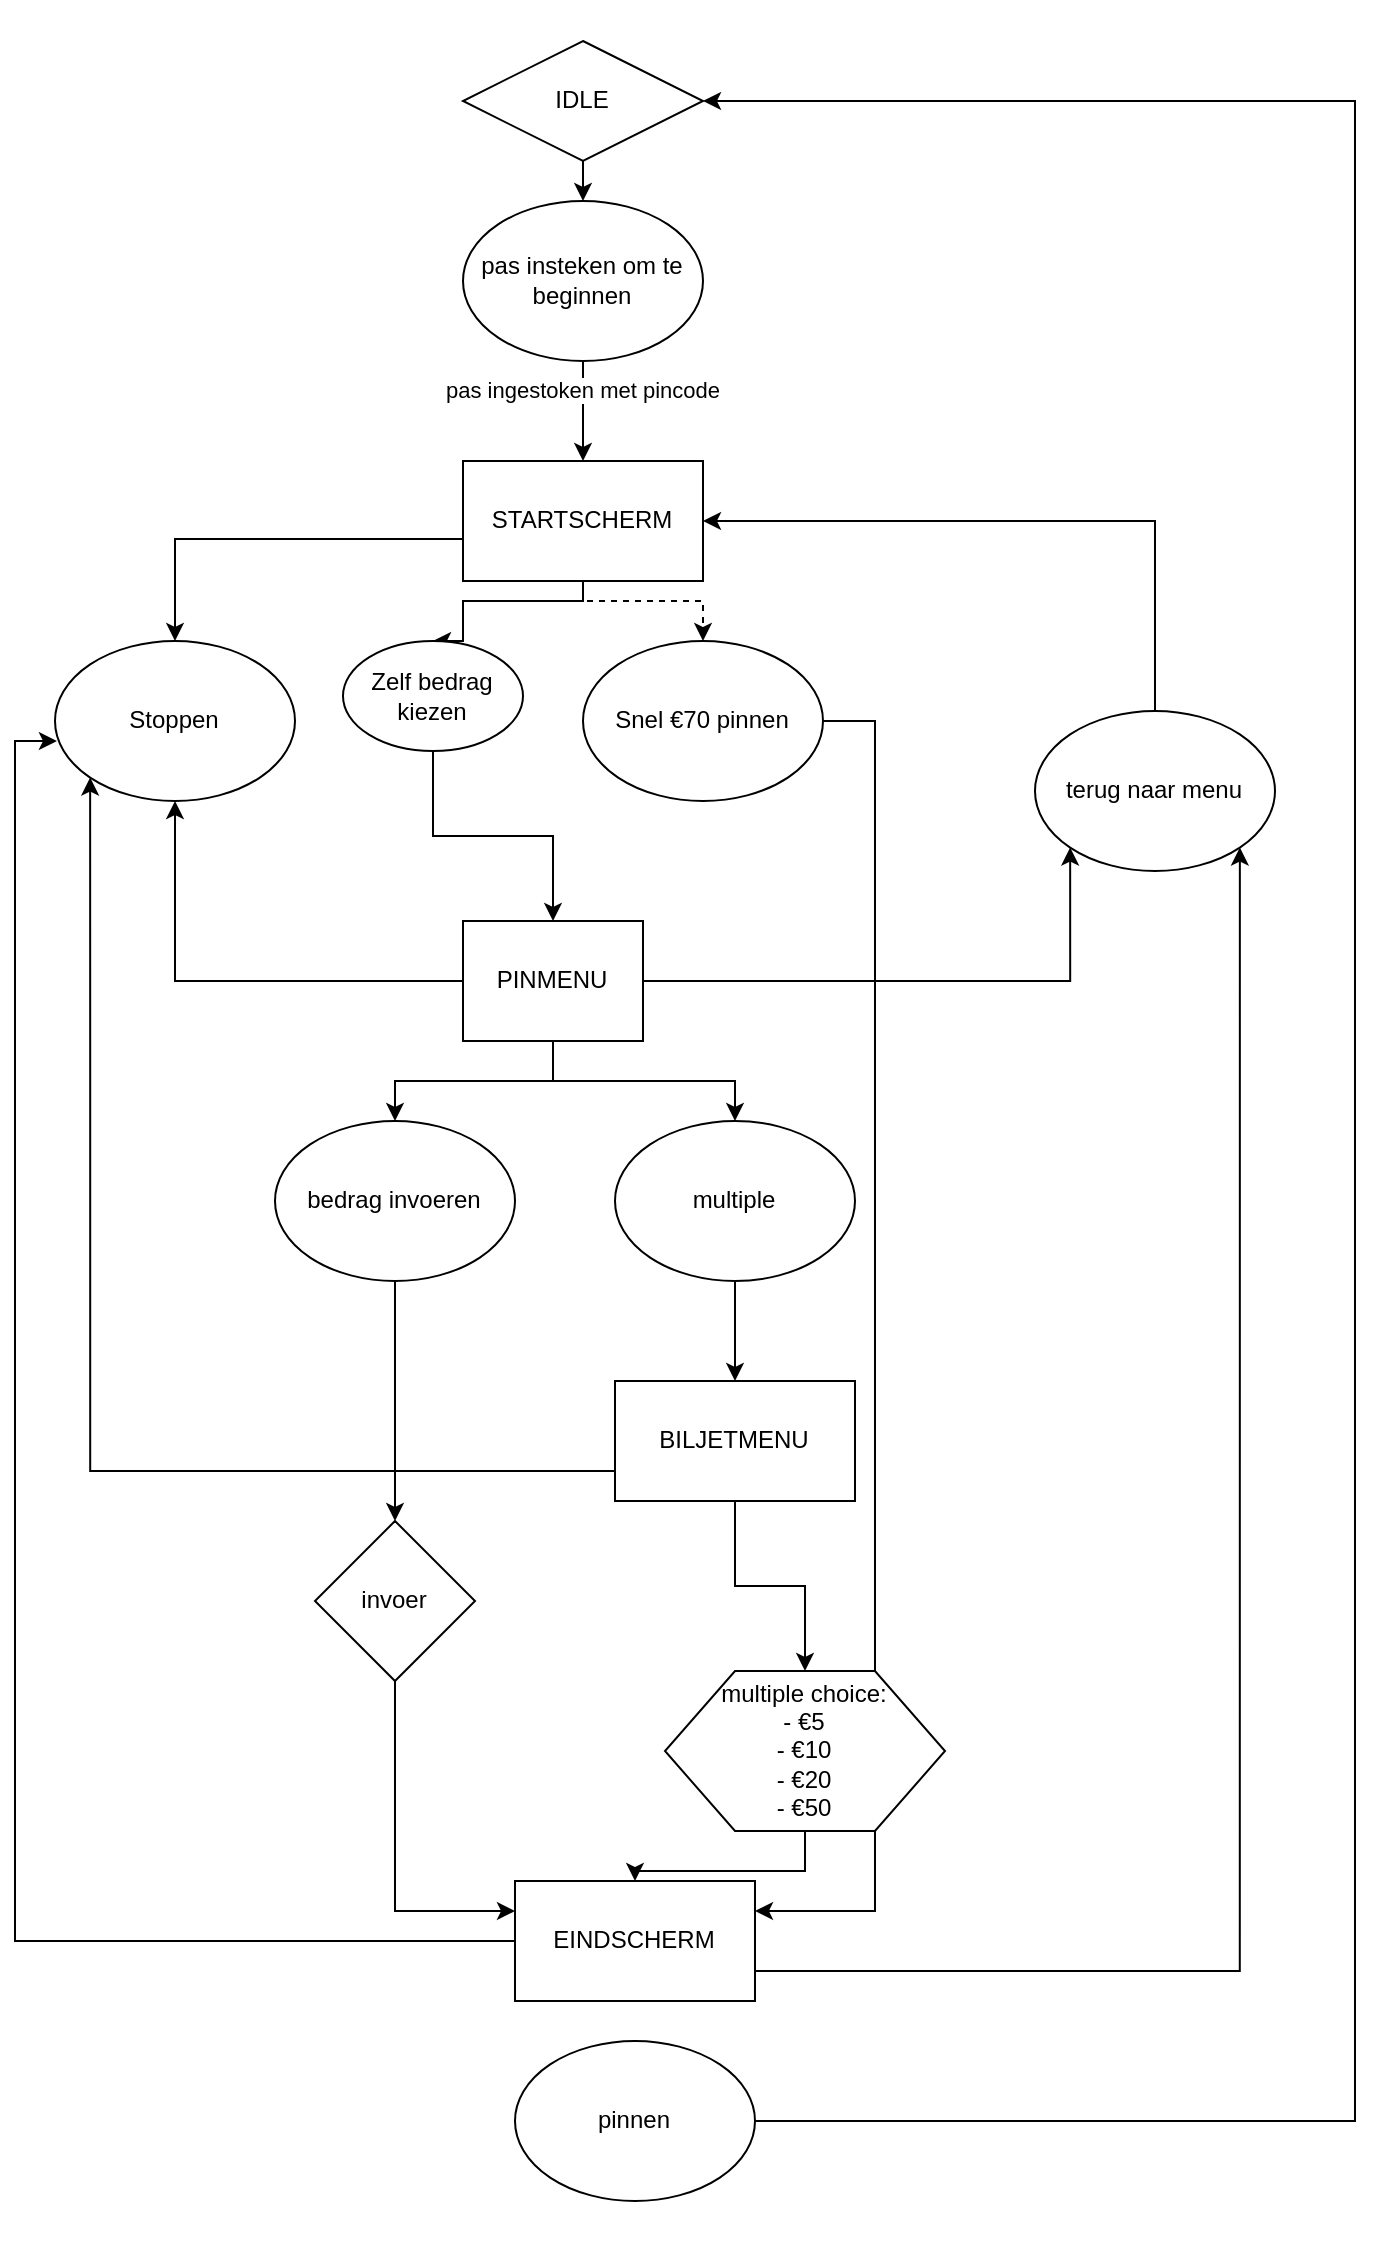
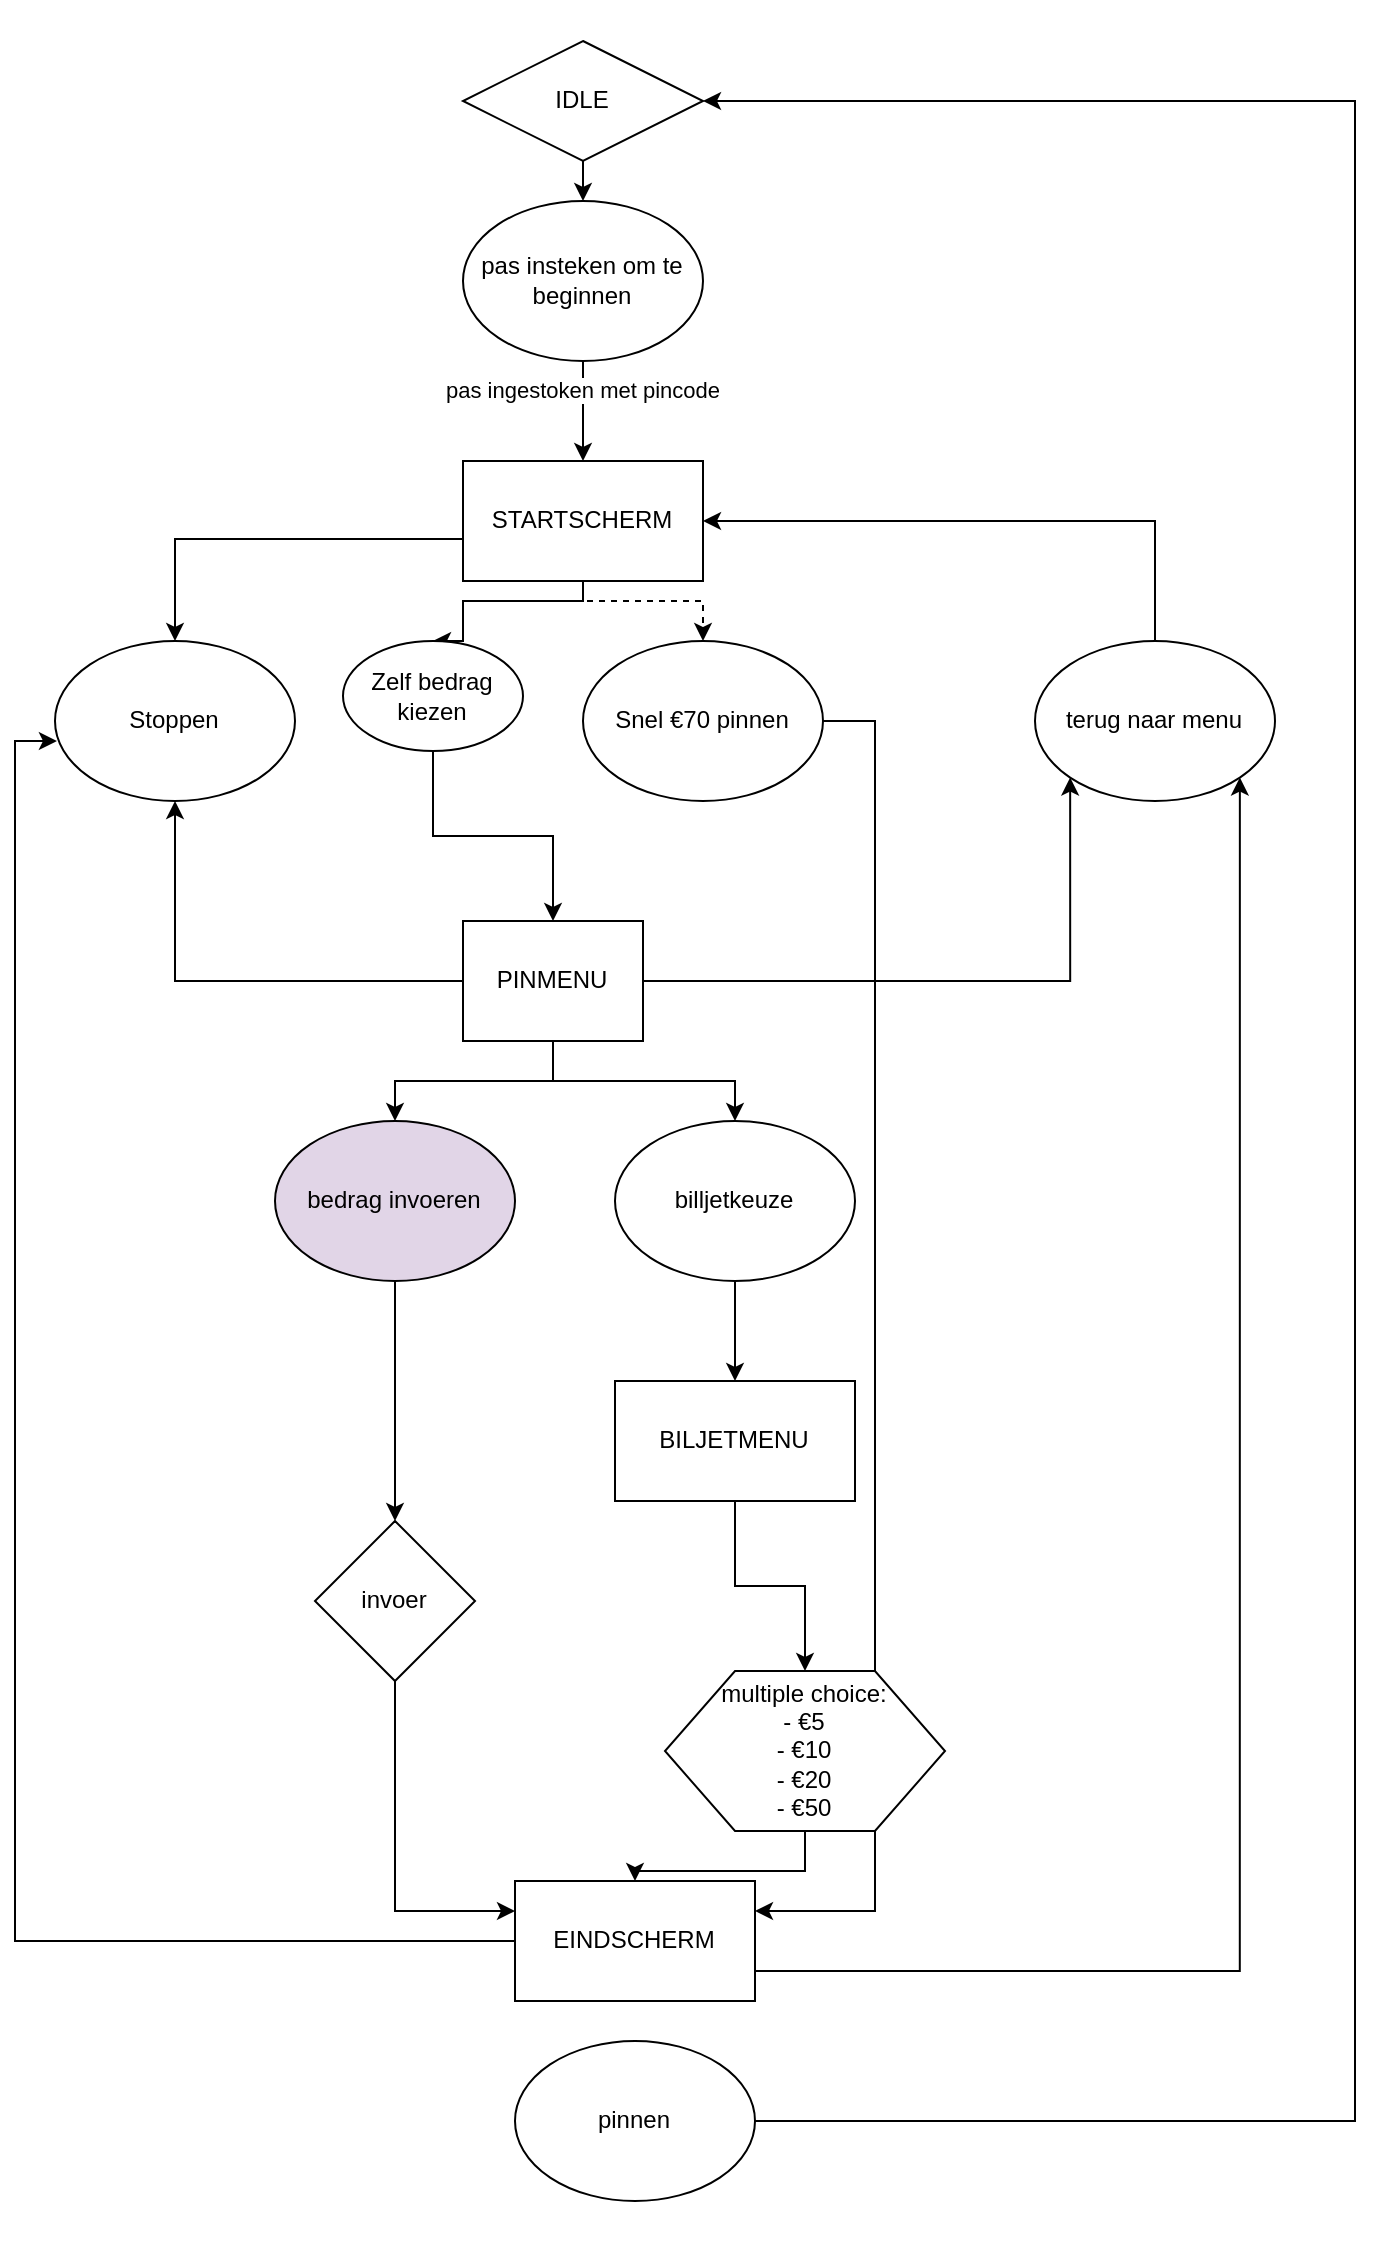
(1155, 791) -> (1155, 721)
(395, 1201) -> (395, 1201)
(735, 1201) -> (735, 1201)
(90, 1393) -> none
